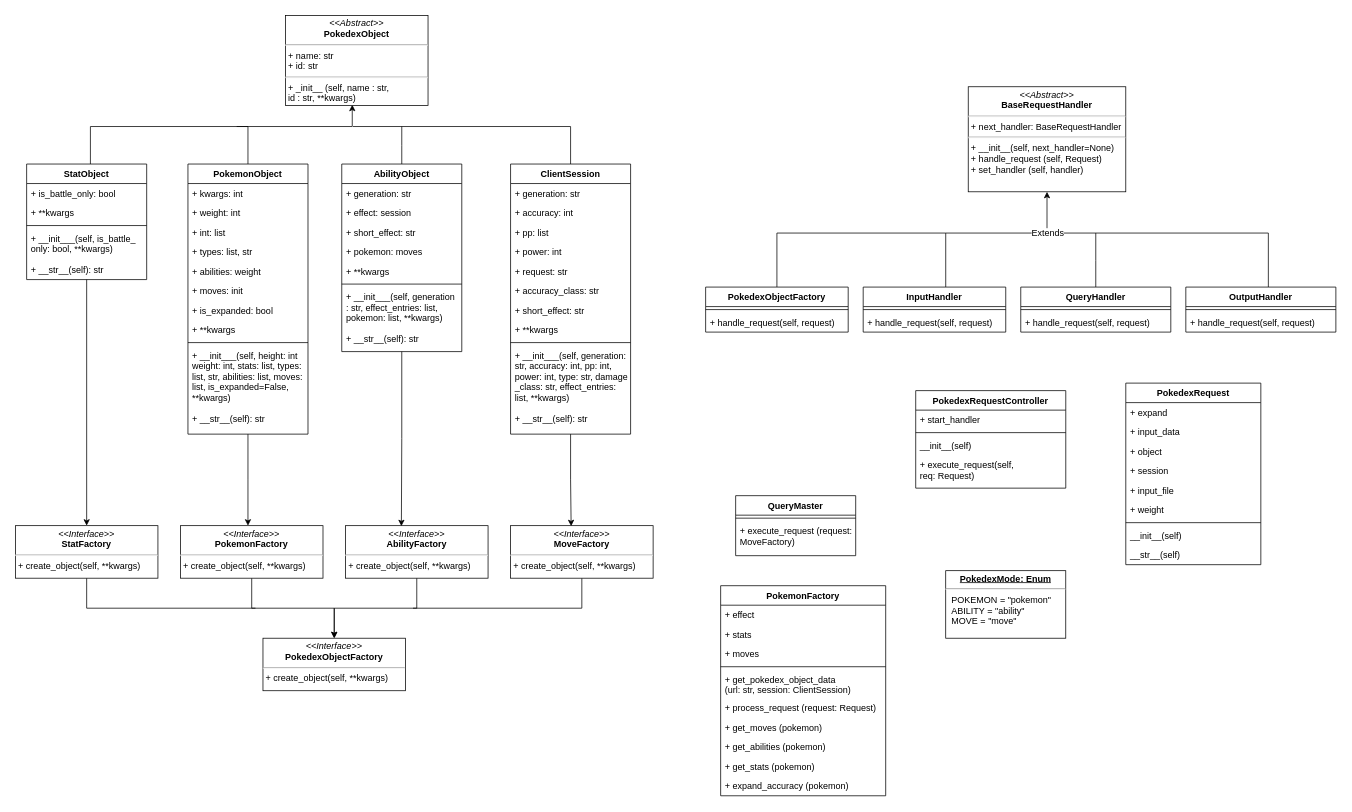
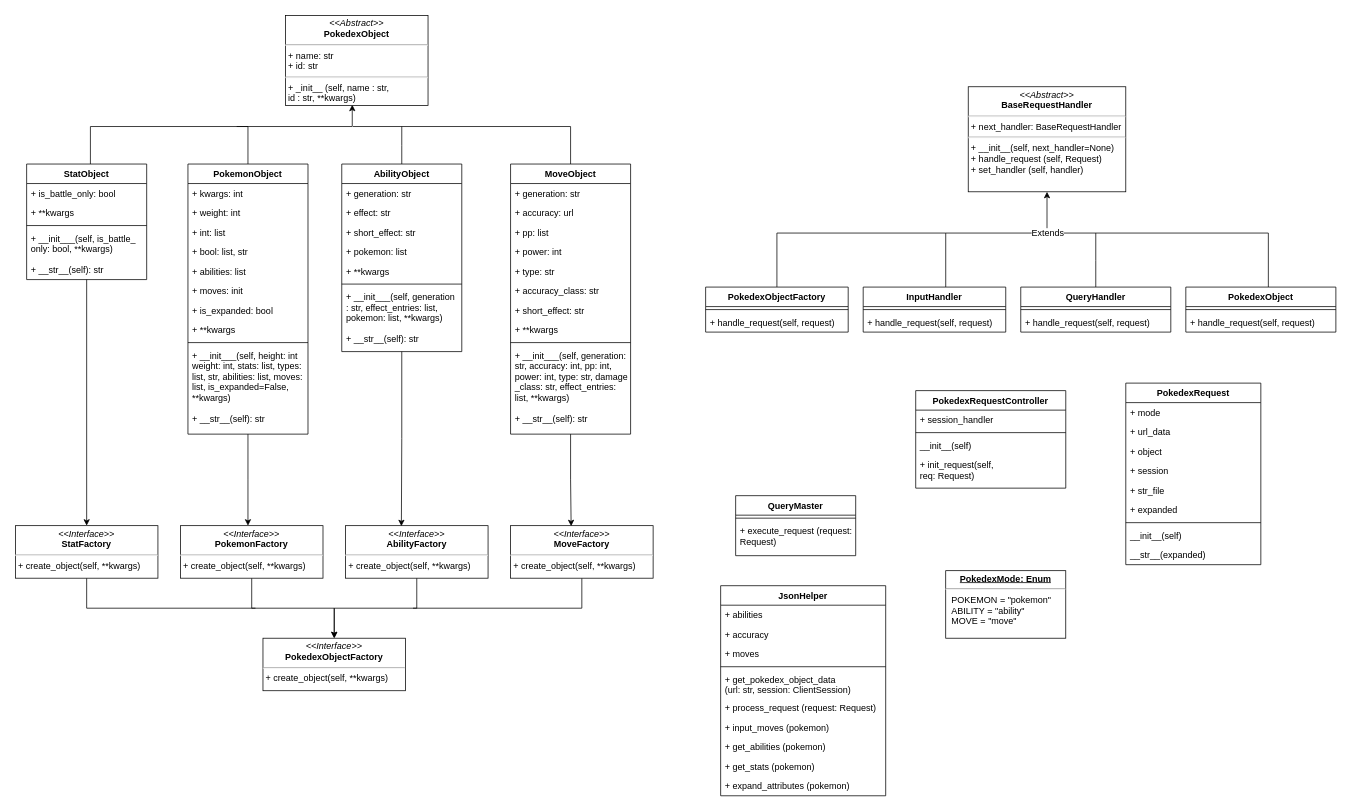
(570, 174) -> (570, 174)
(384, 213) -> (375, 213)
(548, 213) -> (548, 213)
(229, 252) -> (225, 252)
(383, 252) -> (378, 252)
(231, 272) -> (224, 272)
(546, 272) -> (539, 272)
(1260, 297) -> (1260, 297)
(1148, 413) -> (1143, 413)
(955, 420) -> (959, 420)
(1157, 432) -> (1152, 432)
(974, 465) -> (964, 465)
(1155, 491) -> (1151, 491)
(1147, 510) -> (1154, 510)
(804, 531) -> (804, 531)
(1161, 555) -> (1172, 555)
(803, 596) -> (803, 596)
(743, 615) -> (746, 615)
(741, 635) -> (749, 635)
(775, 728) -> (779, 728)
(790, 786) -> (794, 786)
